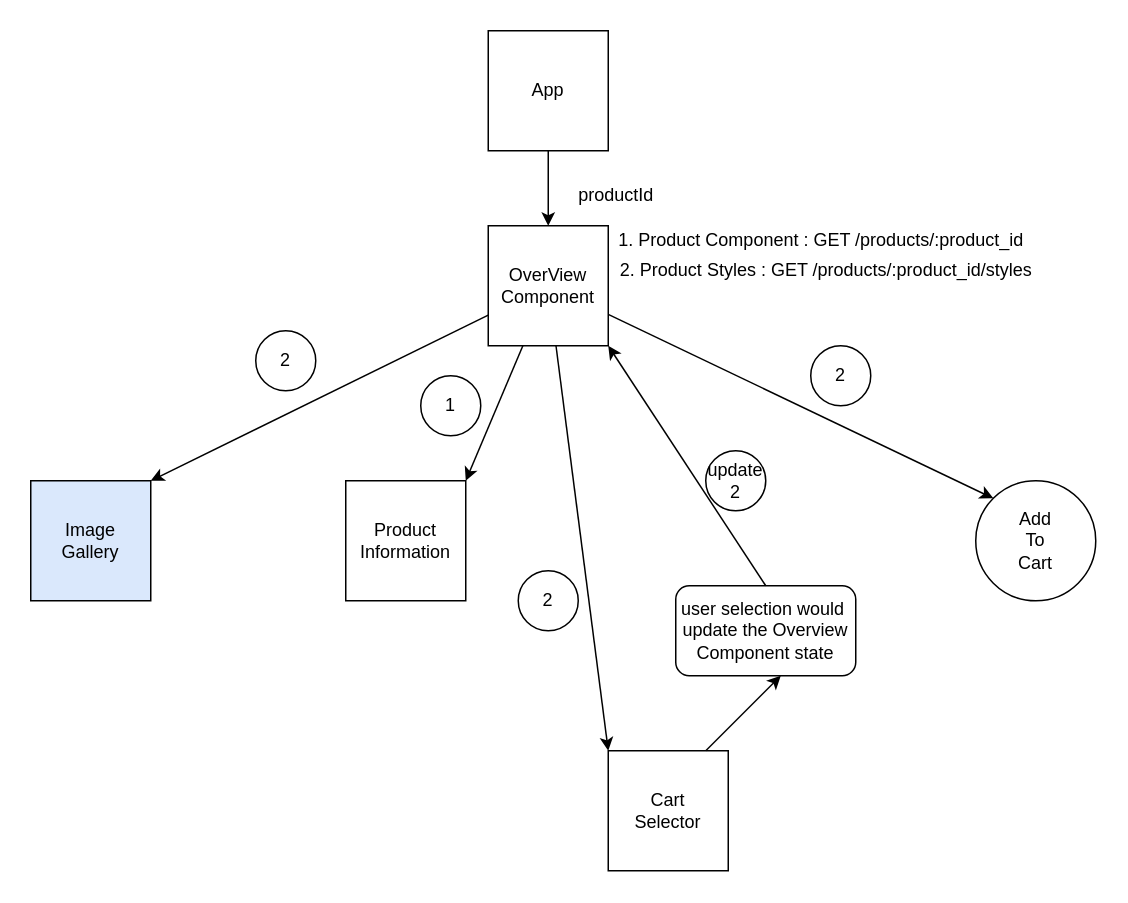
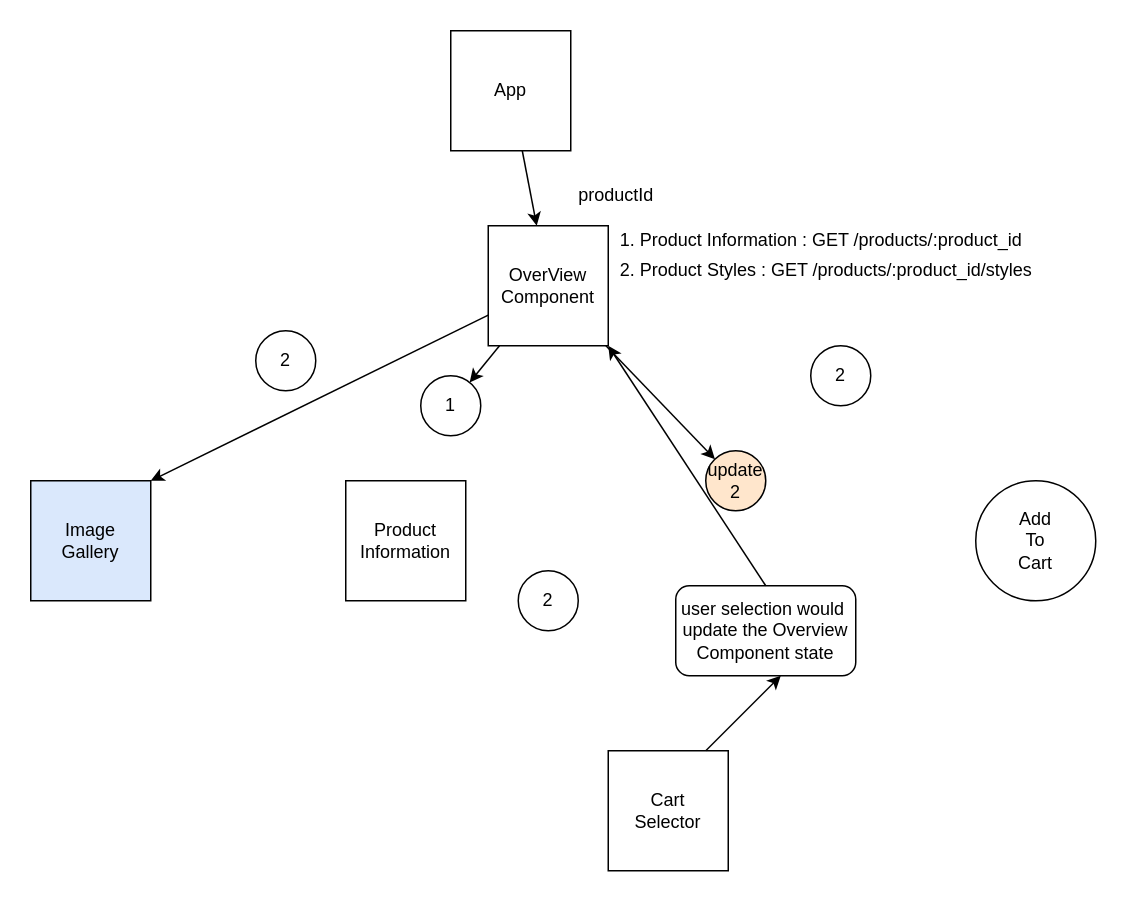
(548, 91) -> (511, 91)
(819, 241) -> (819, 241)
(796, 404) -> (488, 360)
(496, 408) -> none
(736, 481) -> (736, 481)
(582, 544) -> (664, 406)
